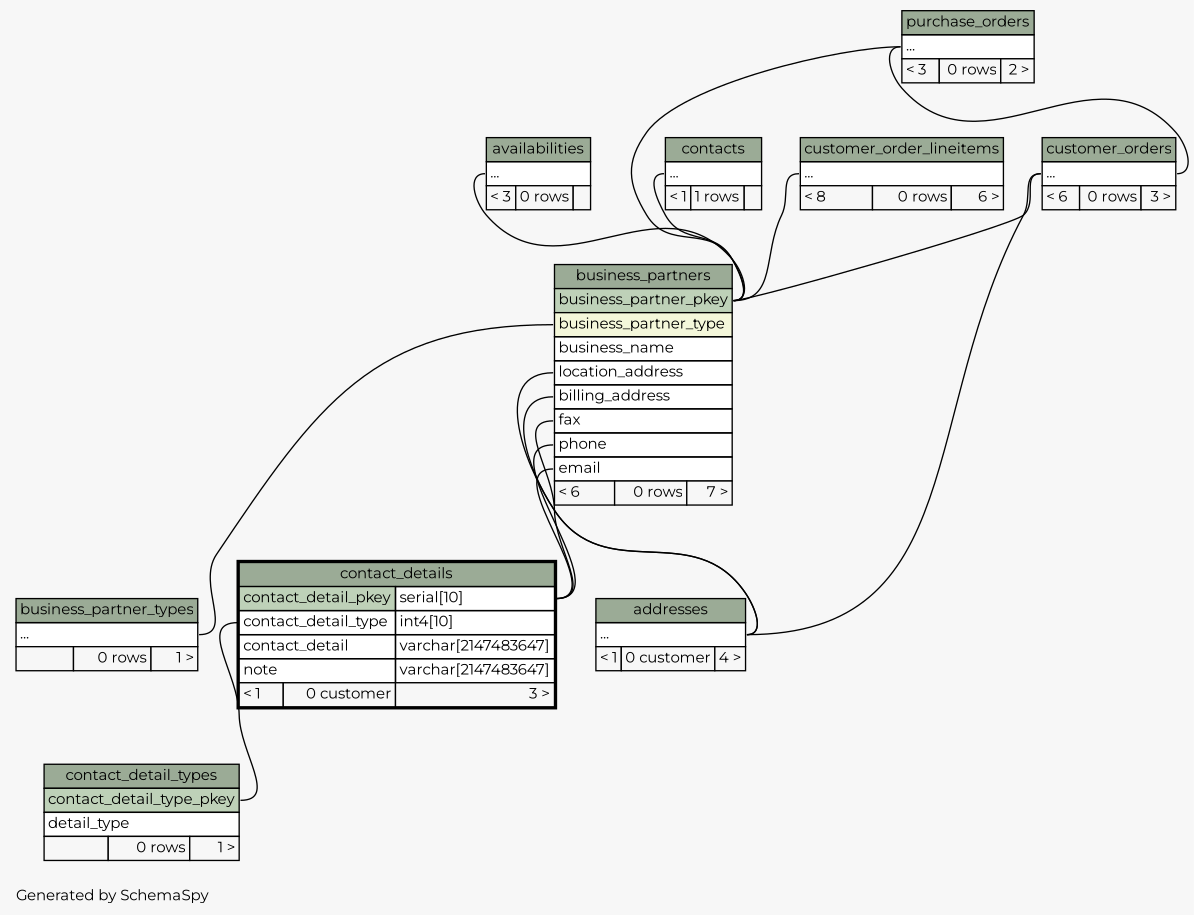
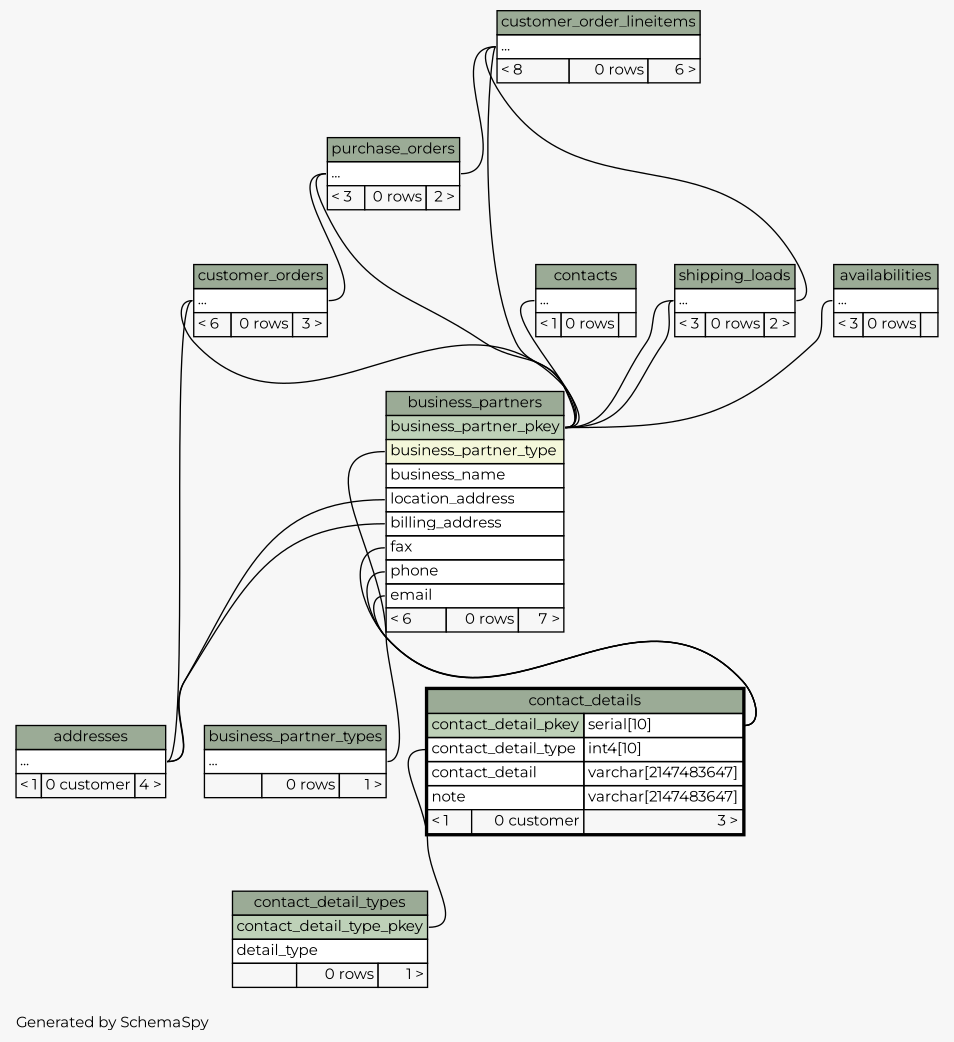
none -> (478, 110)
(717, 197) -> (590, 324)
none -> (735, 301)
